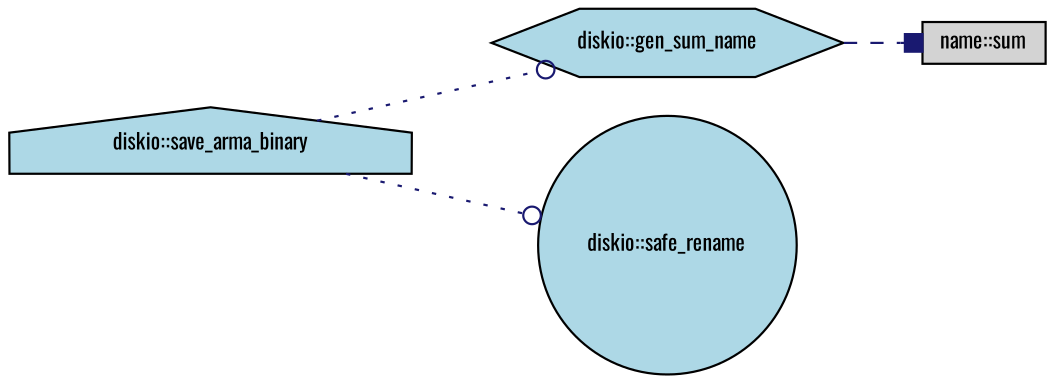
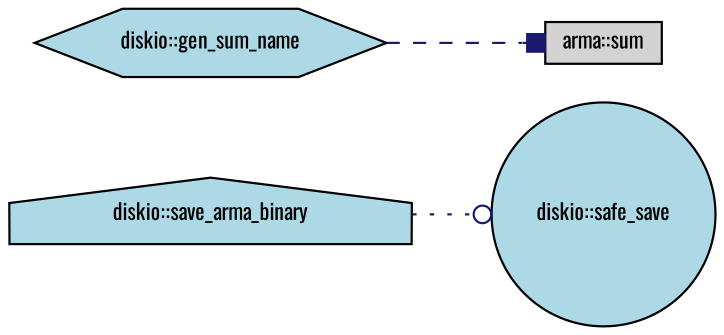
(984, 43) -> (604, 43)
(427, 96) -> none
(667, 245) -> (604, 214)
